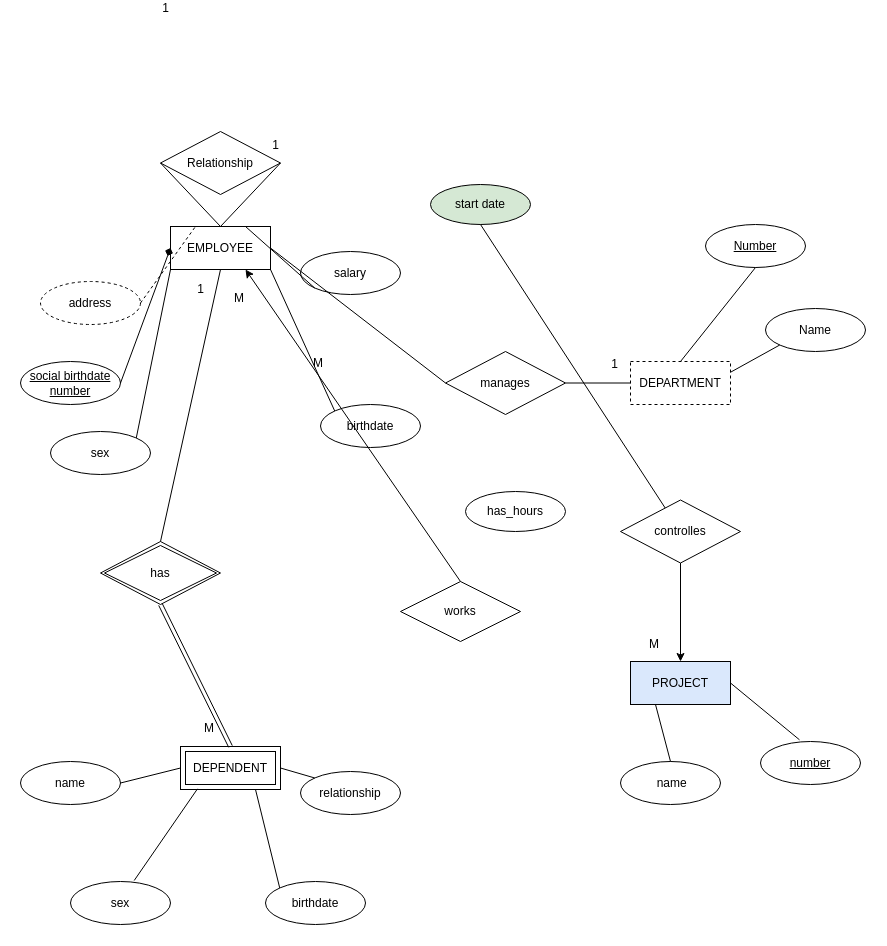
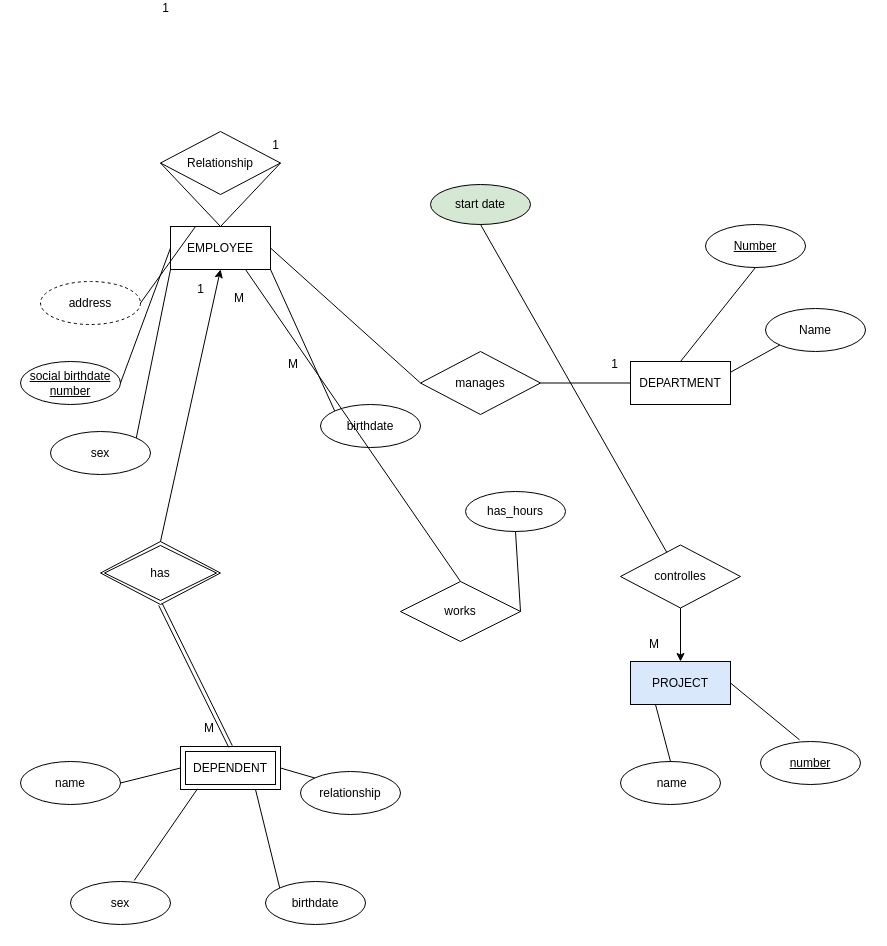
(257, 237) -> none
(179, 250) -> (179, 250)
(165, 263) -> (167, 256)
(351, 273) -> none
(219, 274) -> (219, 277)
(250, 276) -> (248, 273)
(506, 383) -> (481, 383)
(681, 383) -> (681, 383)
(681, 532) -> (681, 577)
none -> (518, 572)
